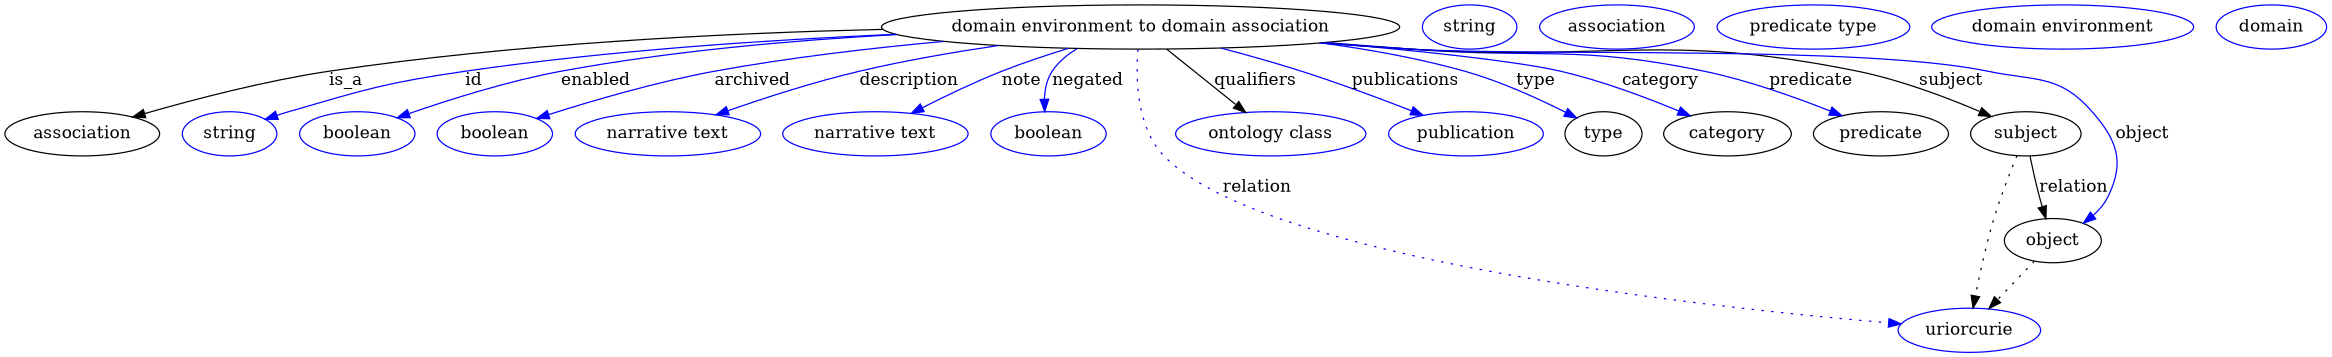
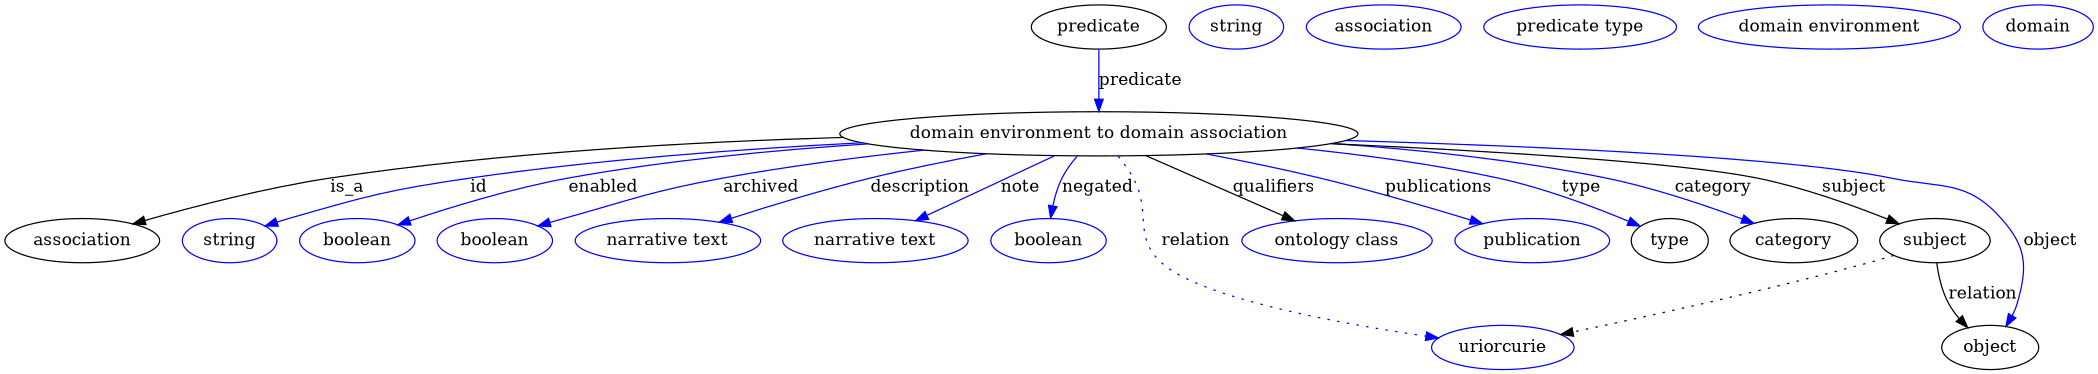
(1645, 61) -> (1099, 74)
(2016, 280) -> none
